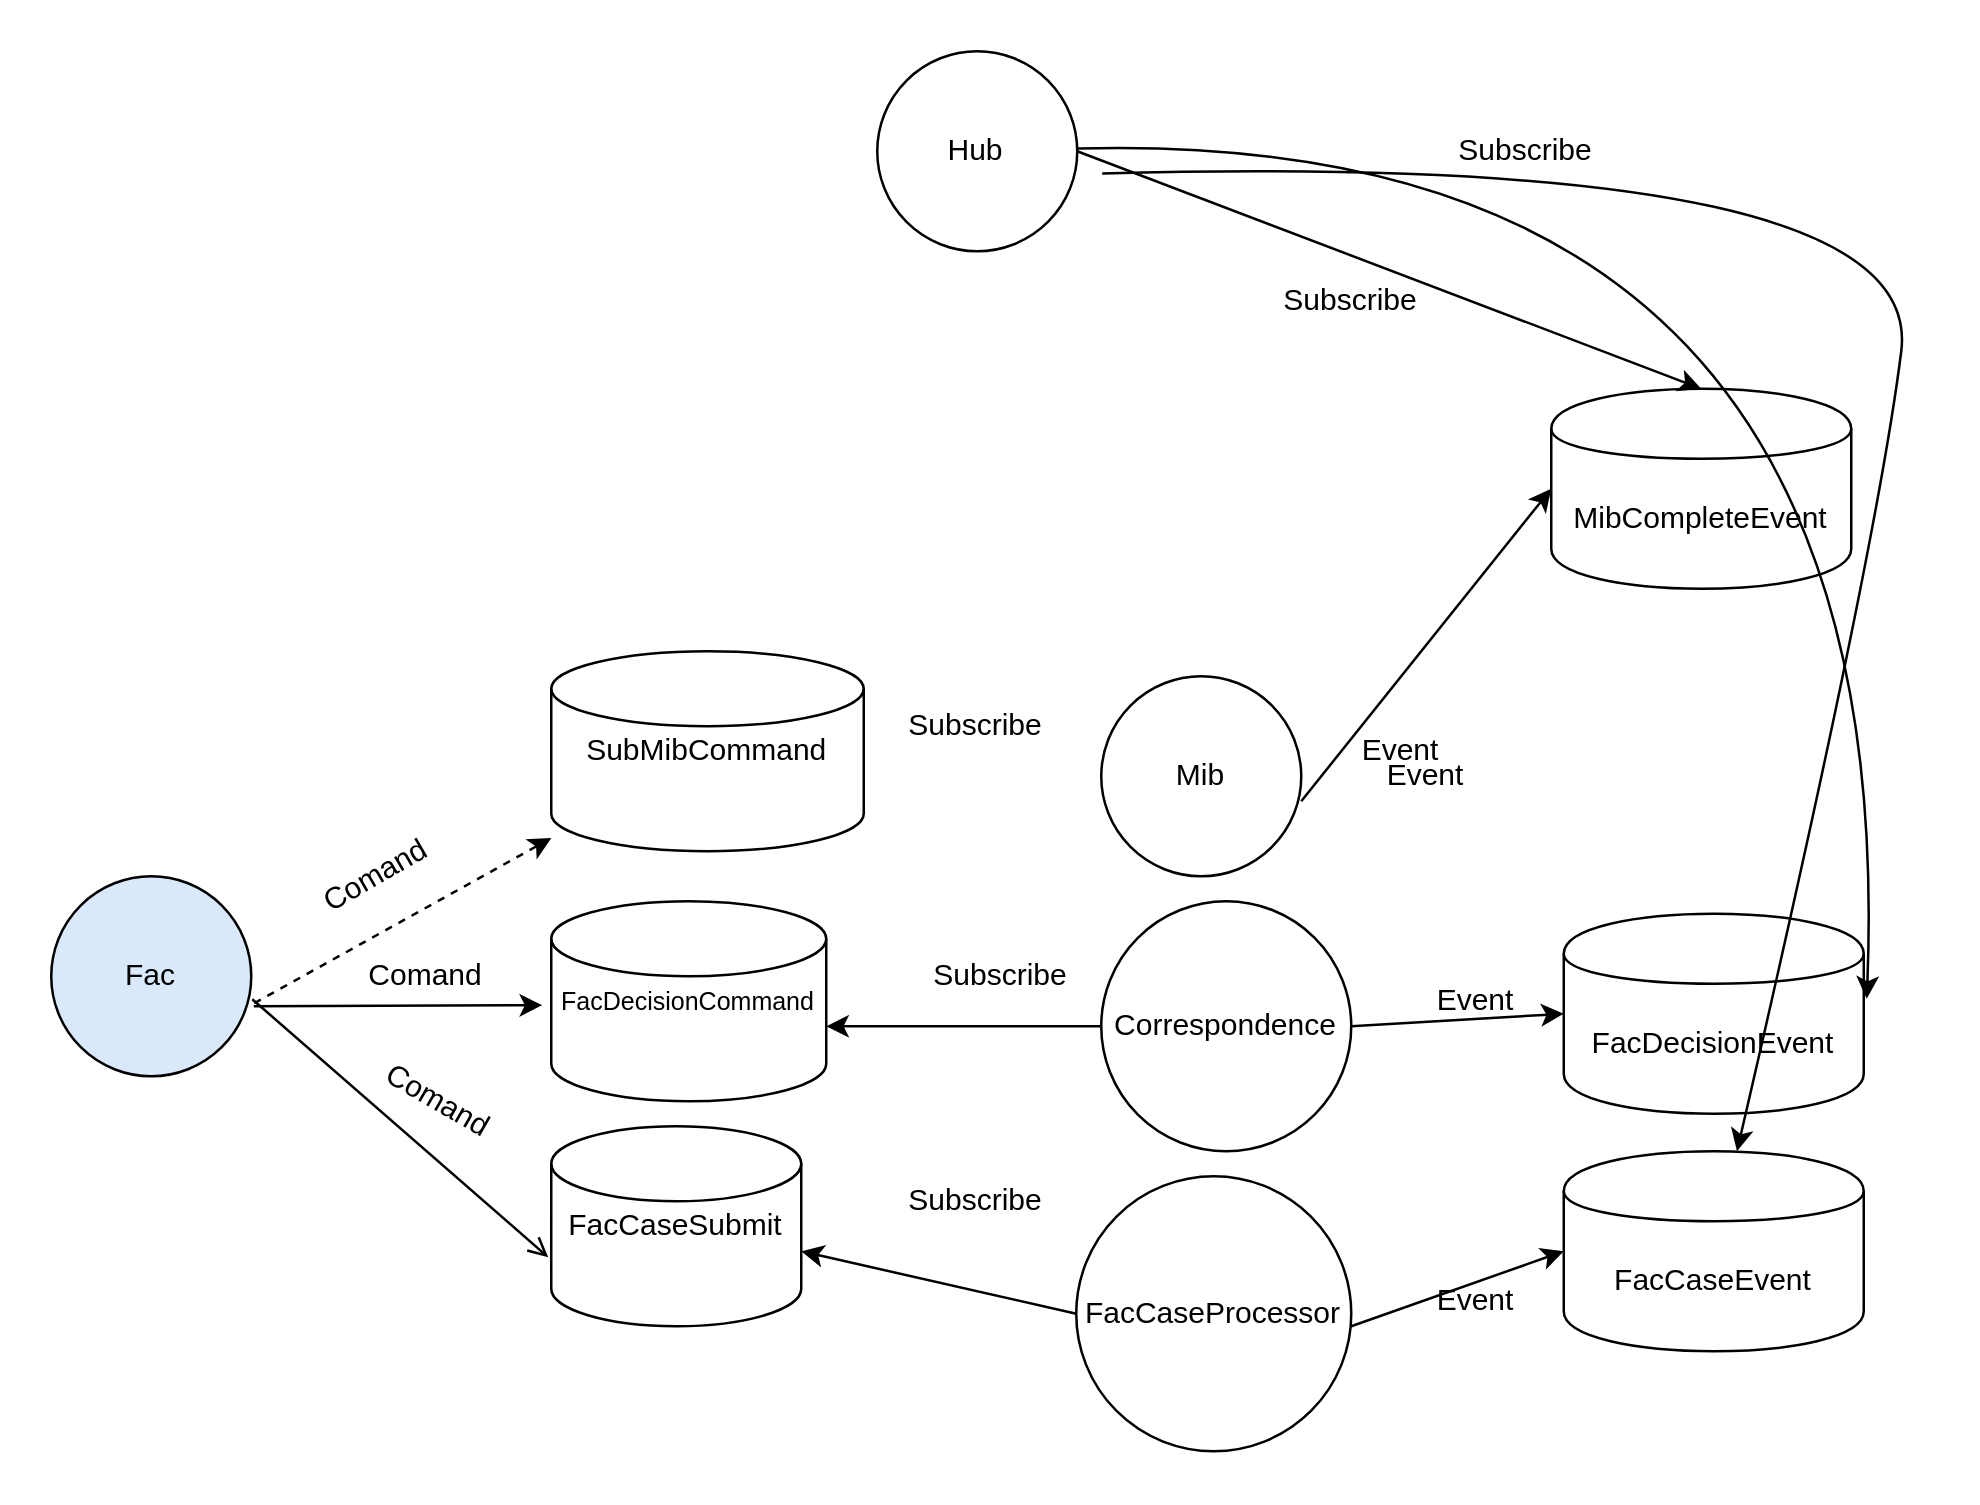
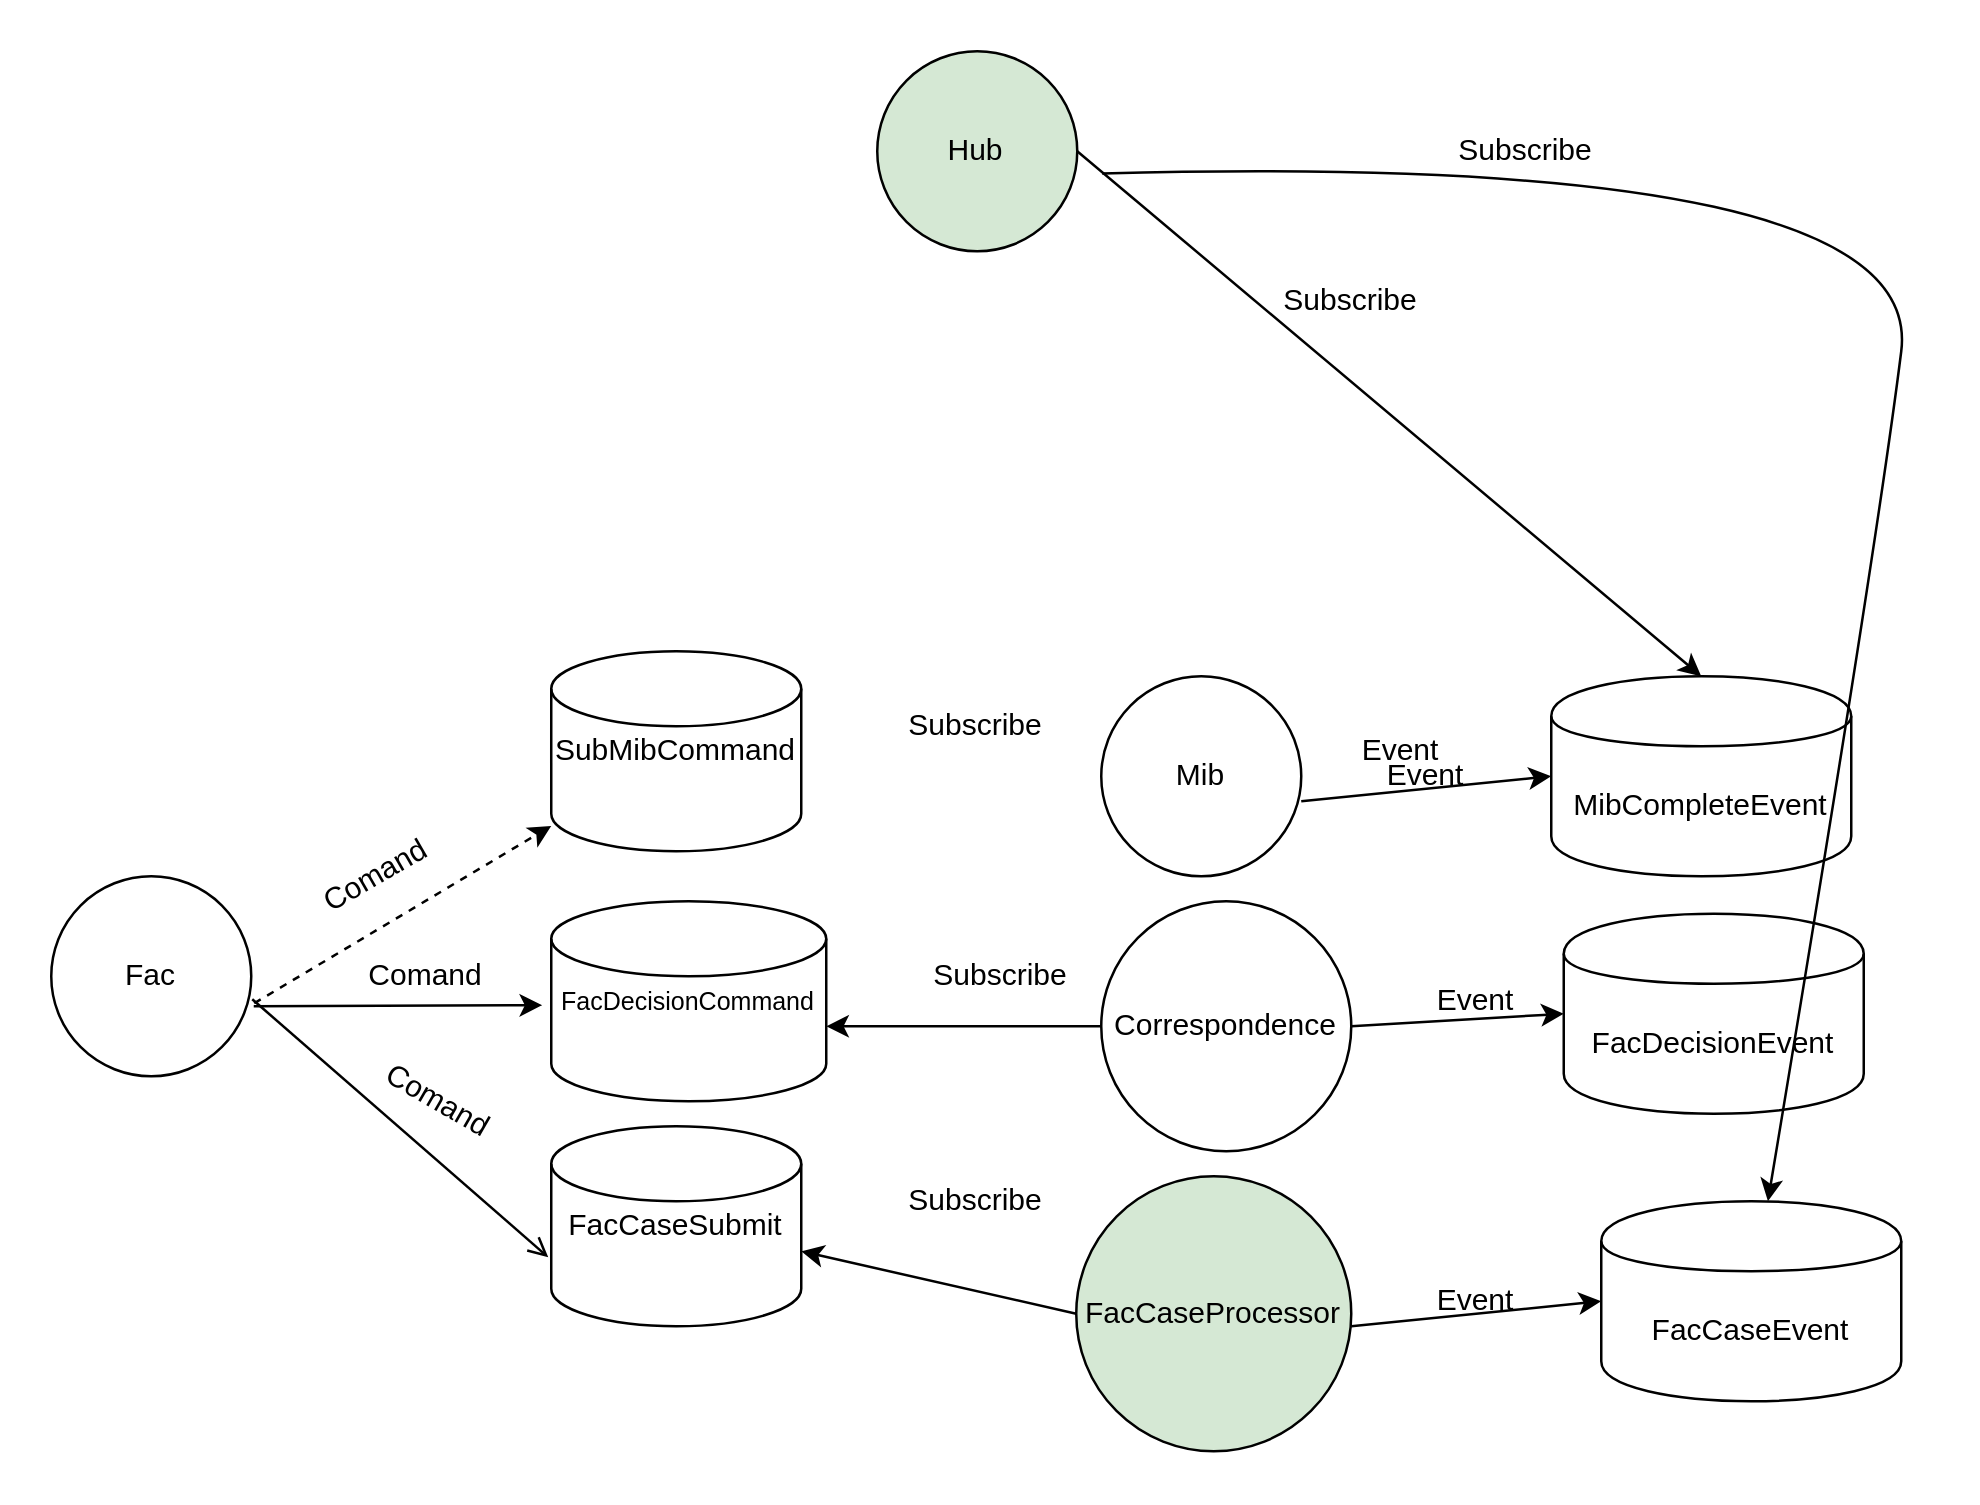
(977, 151) -> (977, 151)
(1601, 273) -> none
(1701, 489) -> (1701, 776)
(708, 751) -> (676, 751)
(151, 976) -> (151, 976)
(1714, 1251) -> (1751, 1301)
(1214, 1314) -> (1214, 1314)
